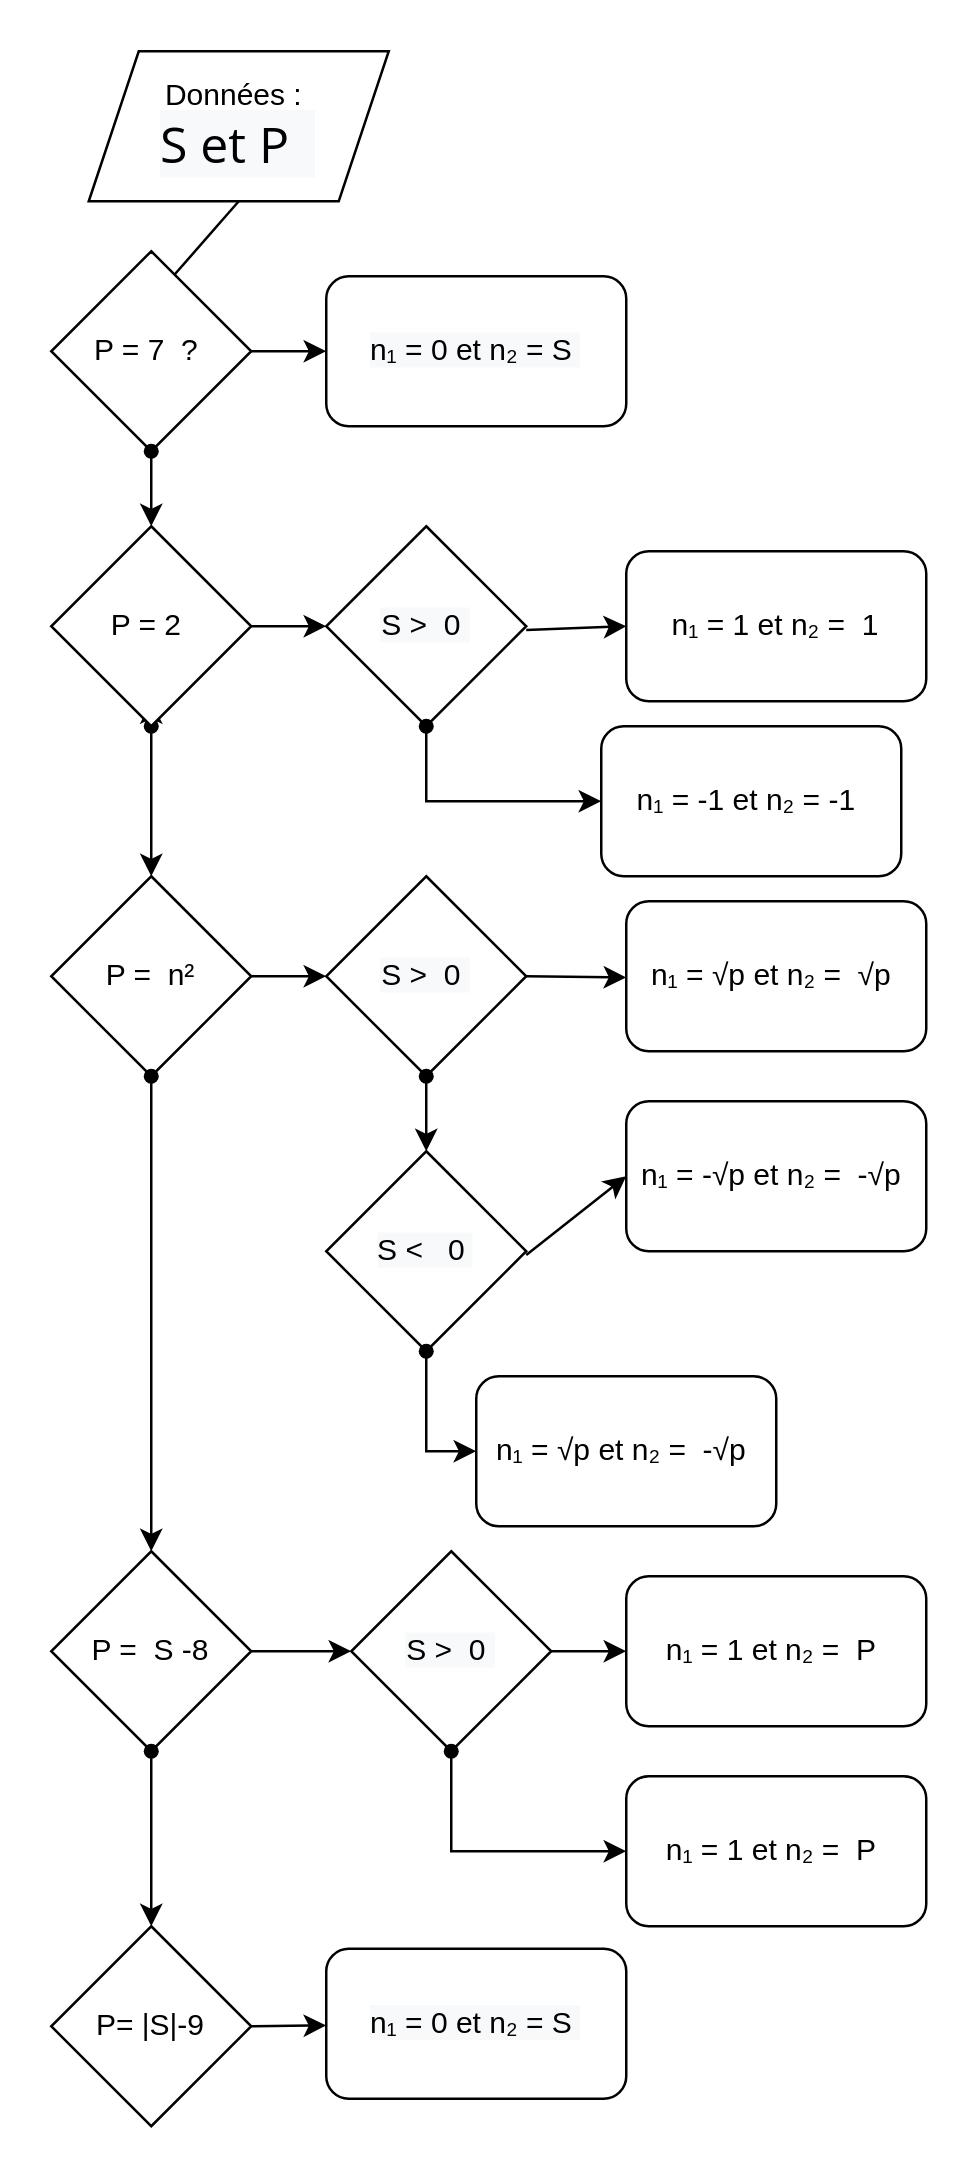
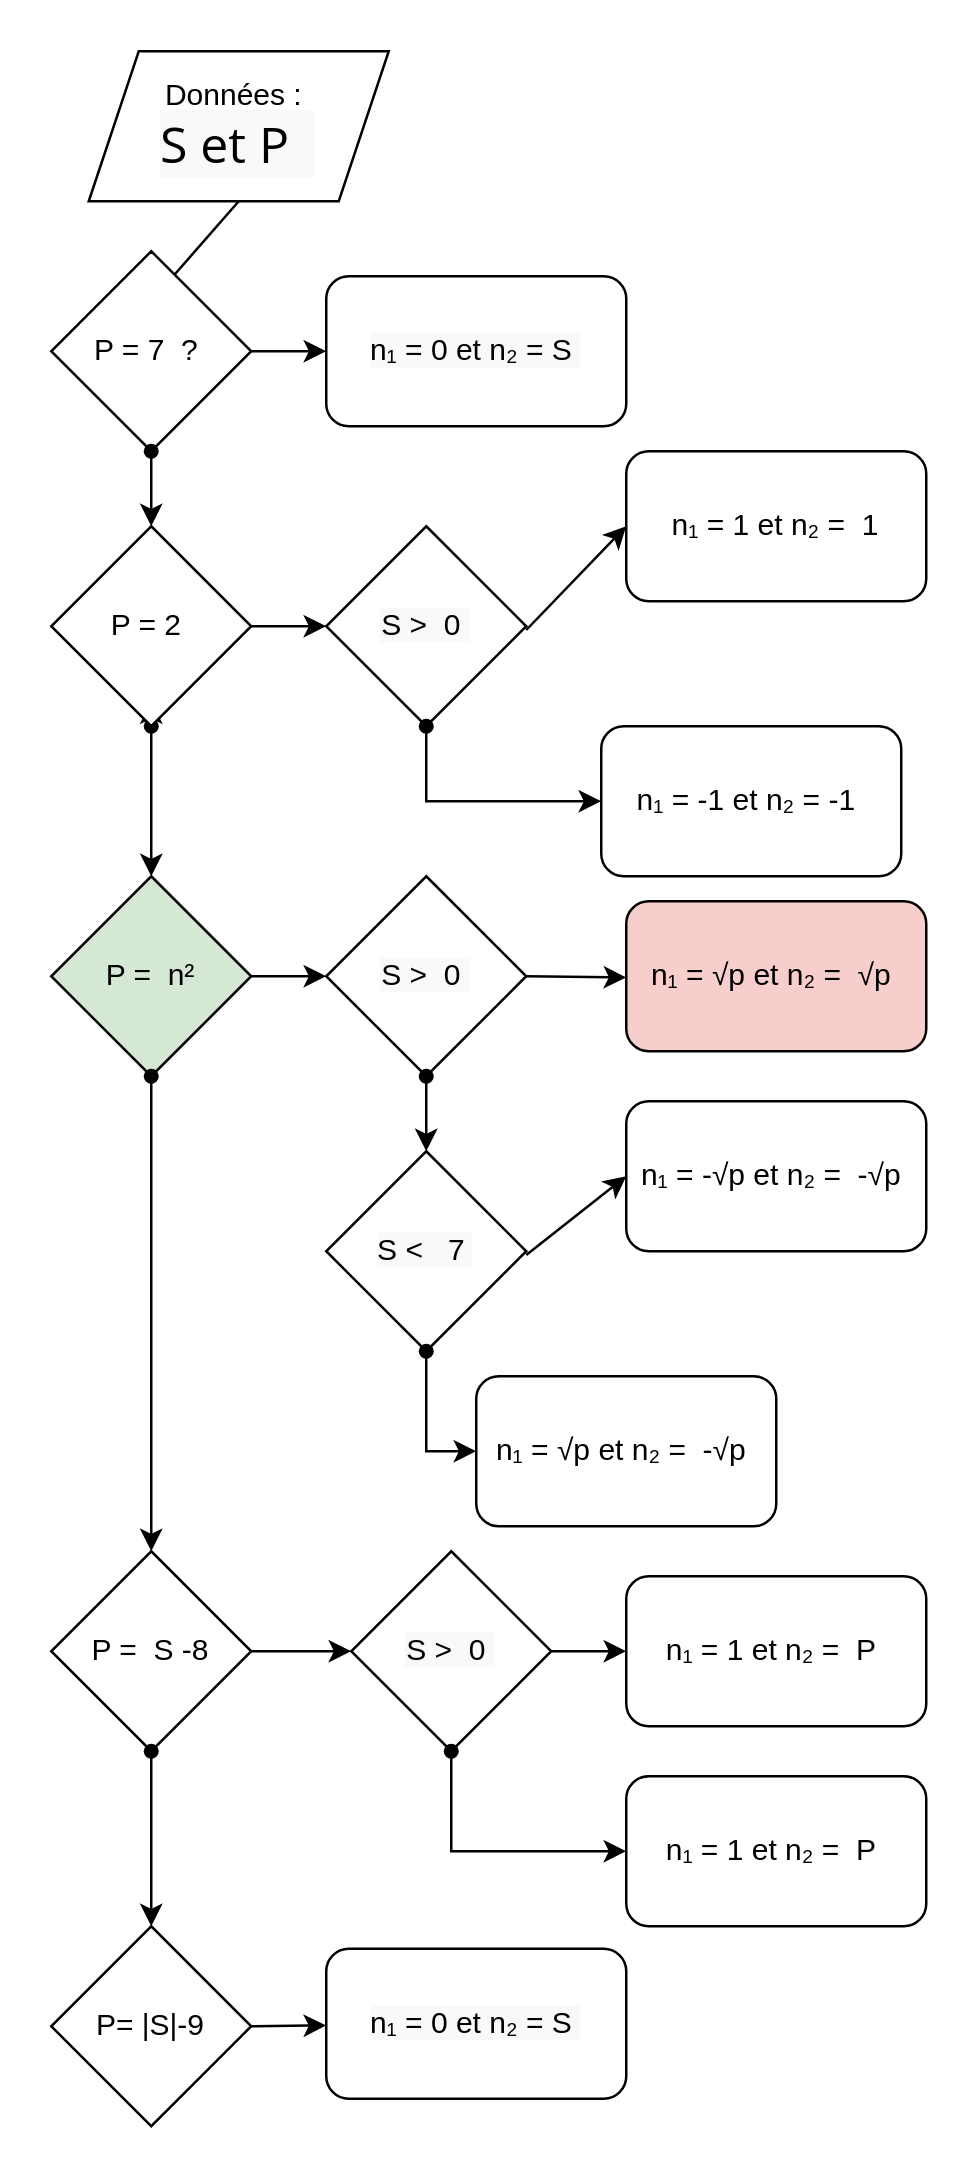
(776, 626) -> (776, 526)
(151, 976) -> (151, 976)
(776, 976) -> (776, 976)
(426, 1251) -> (426, 1251)
